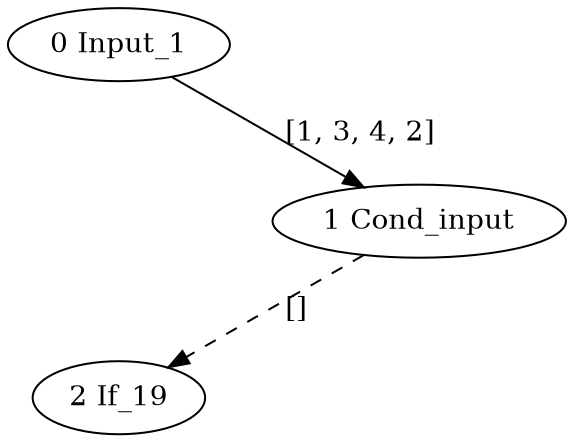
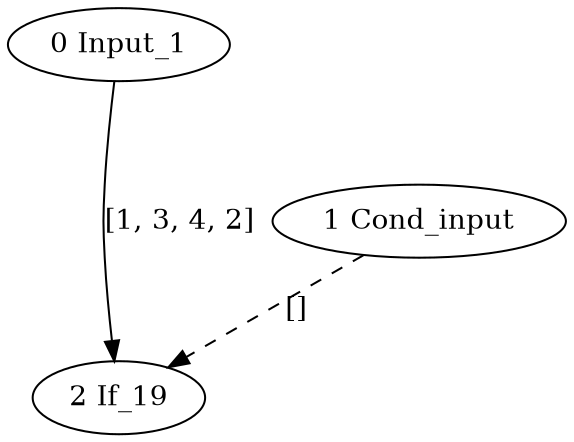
(259, 127) -> (104, 211)
